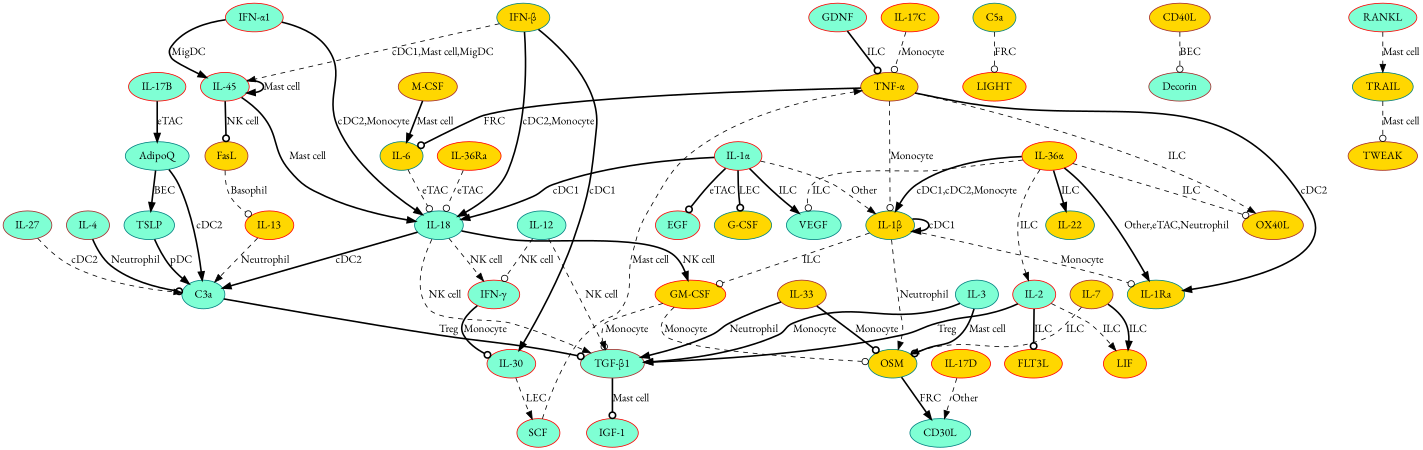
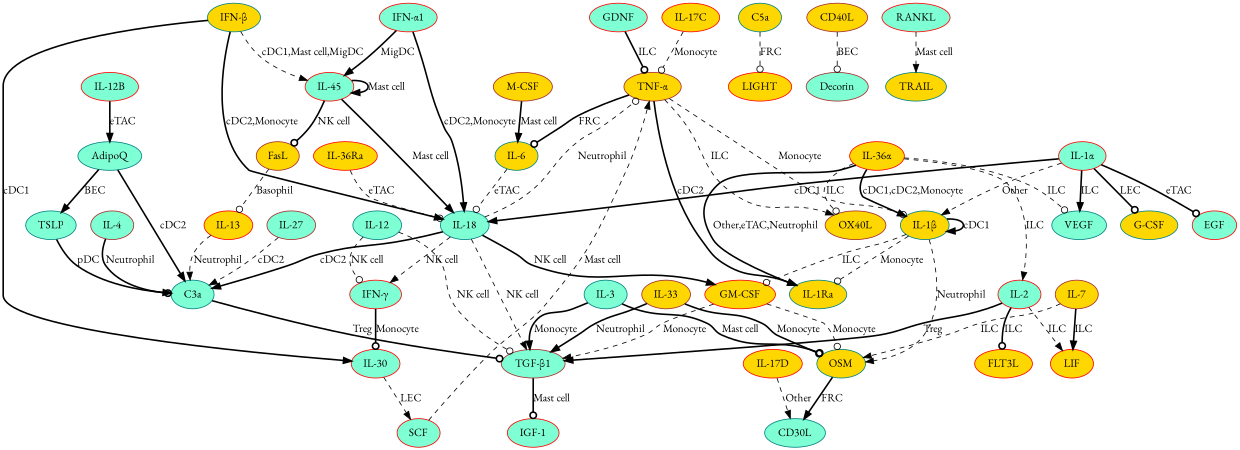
(157, 87) -> (110, 87)
(1383, 156) -> none
none -> (559, 160)
(1070, 225) -> none
